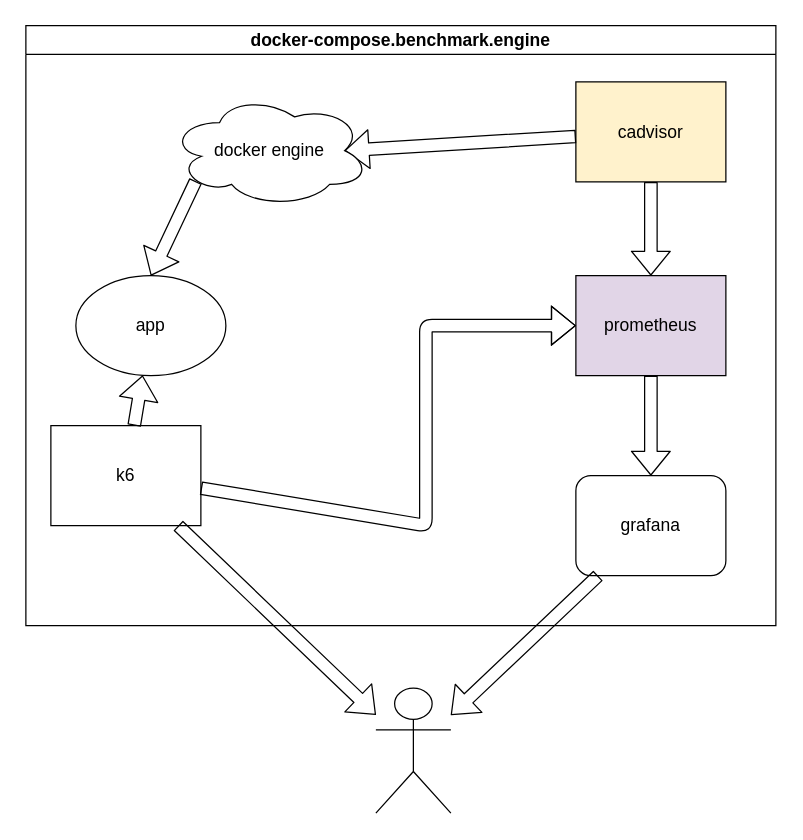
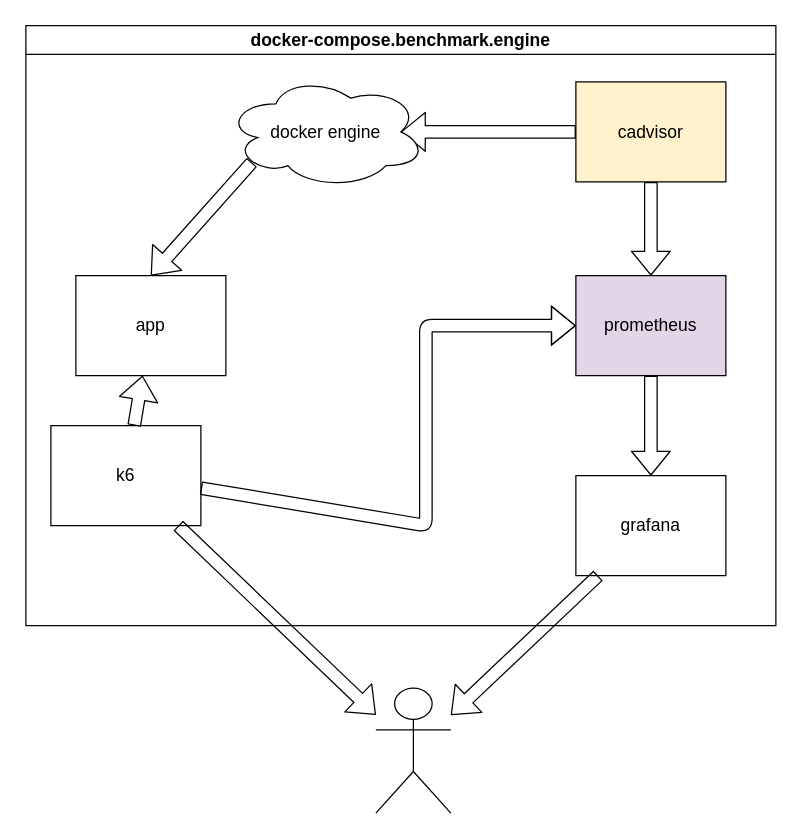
(269, 151) -> (326, 132)
(151, 326) -> (151, 326)
(651, 526) -> (651, 526)
